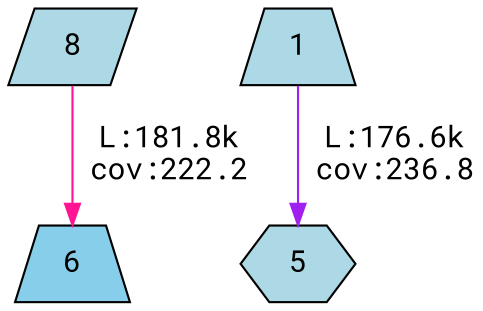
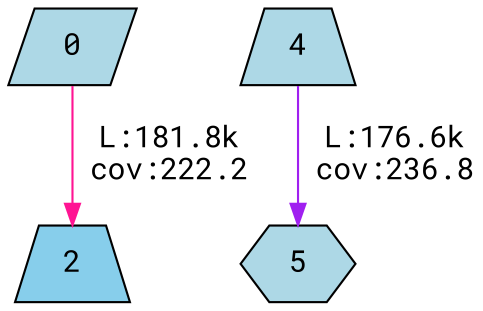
(72, 47) -> (72, 47)
(298, 47) -> (298, 47)
(72, 264) -> (72, 264)
